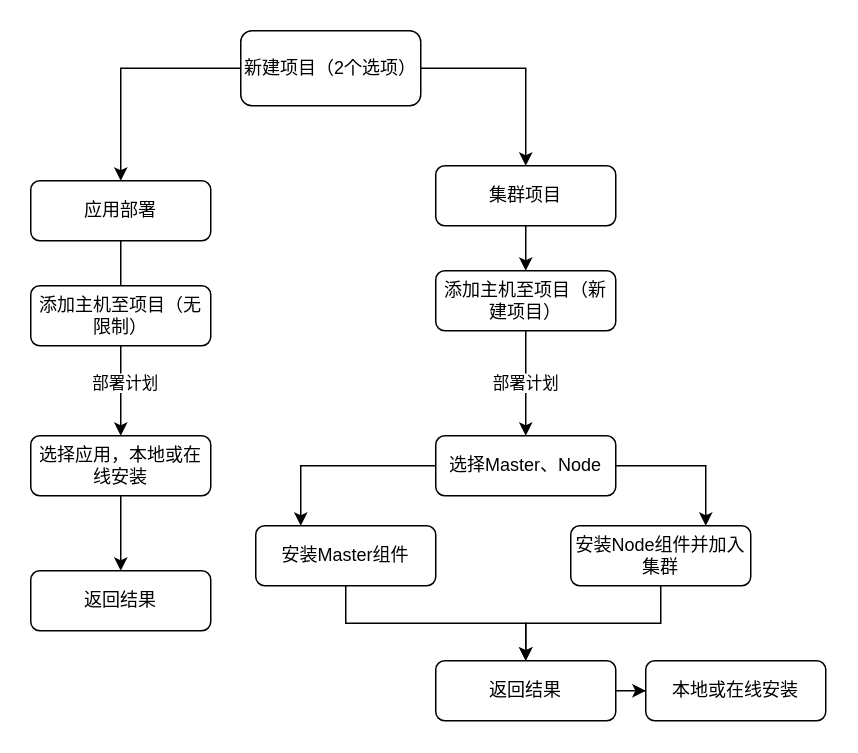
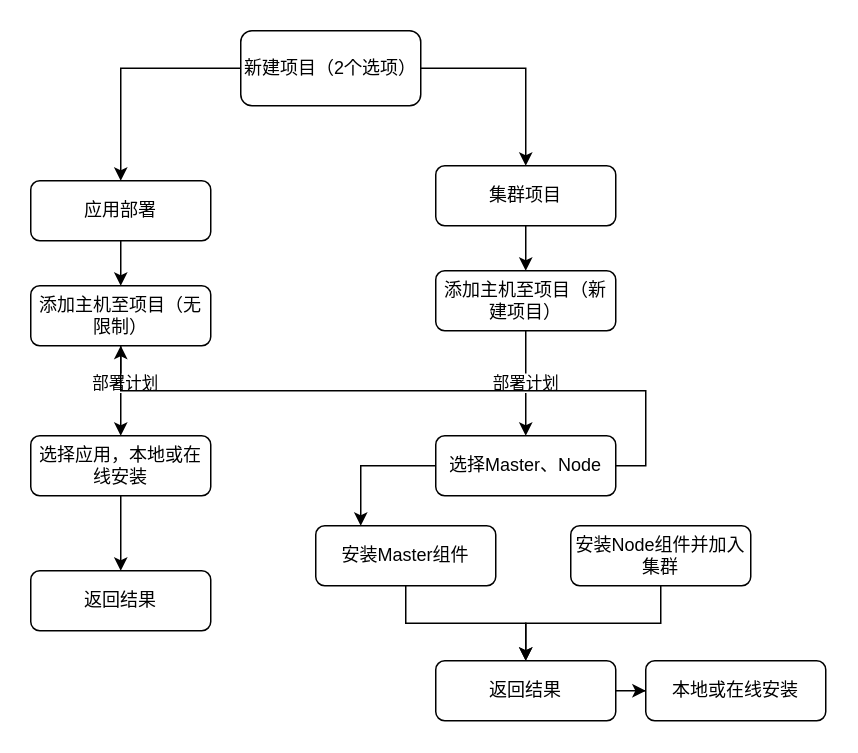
(121, 278) -> (121, 274)
(699, 466) -> (424, 391)
(346, 556) -> (406, 556)
